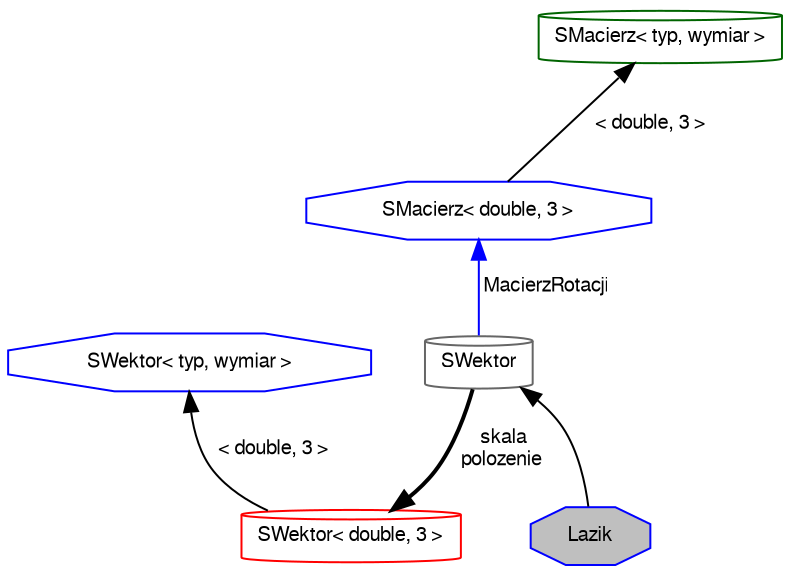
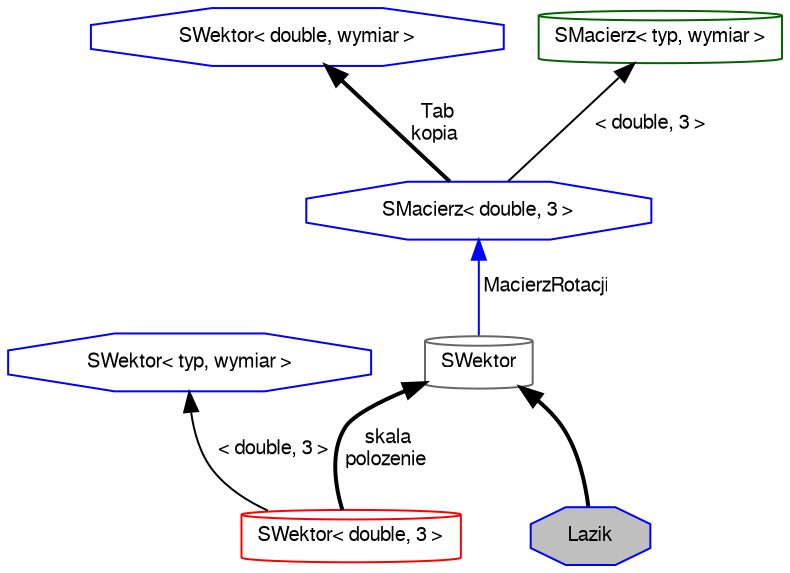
none -> (297, 37)
(574, 448) -> (574, 448)
(449, 449) -> (342, 433)
